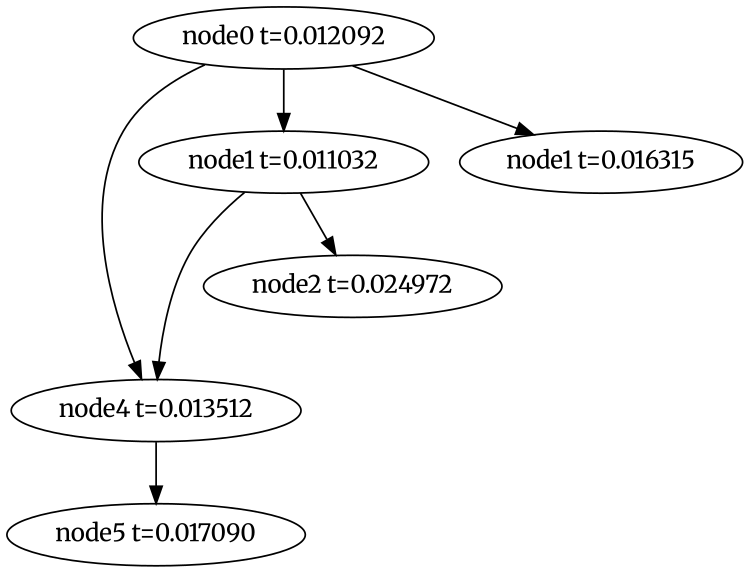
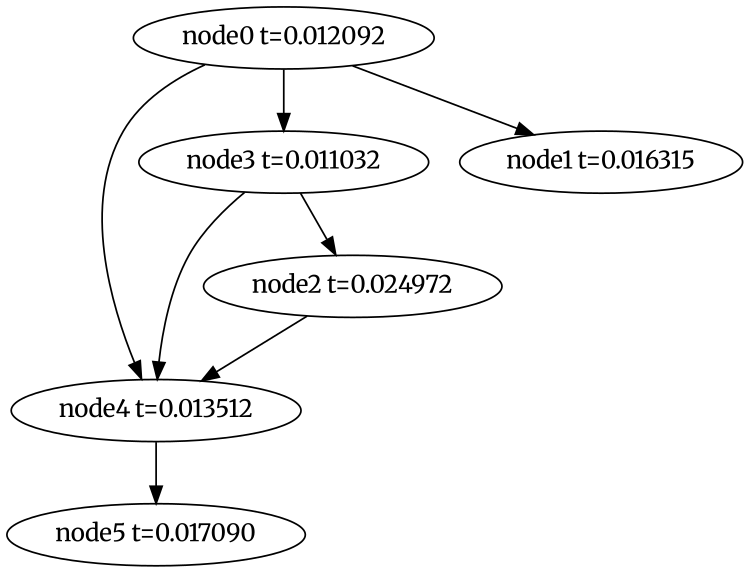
(284, 162) -> (284, 162)
none -> (262, 344)
